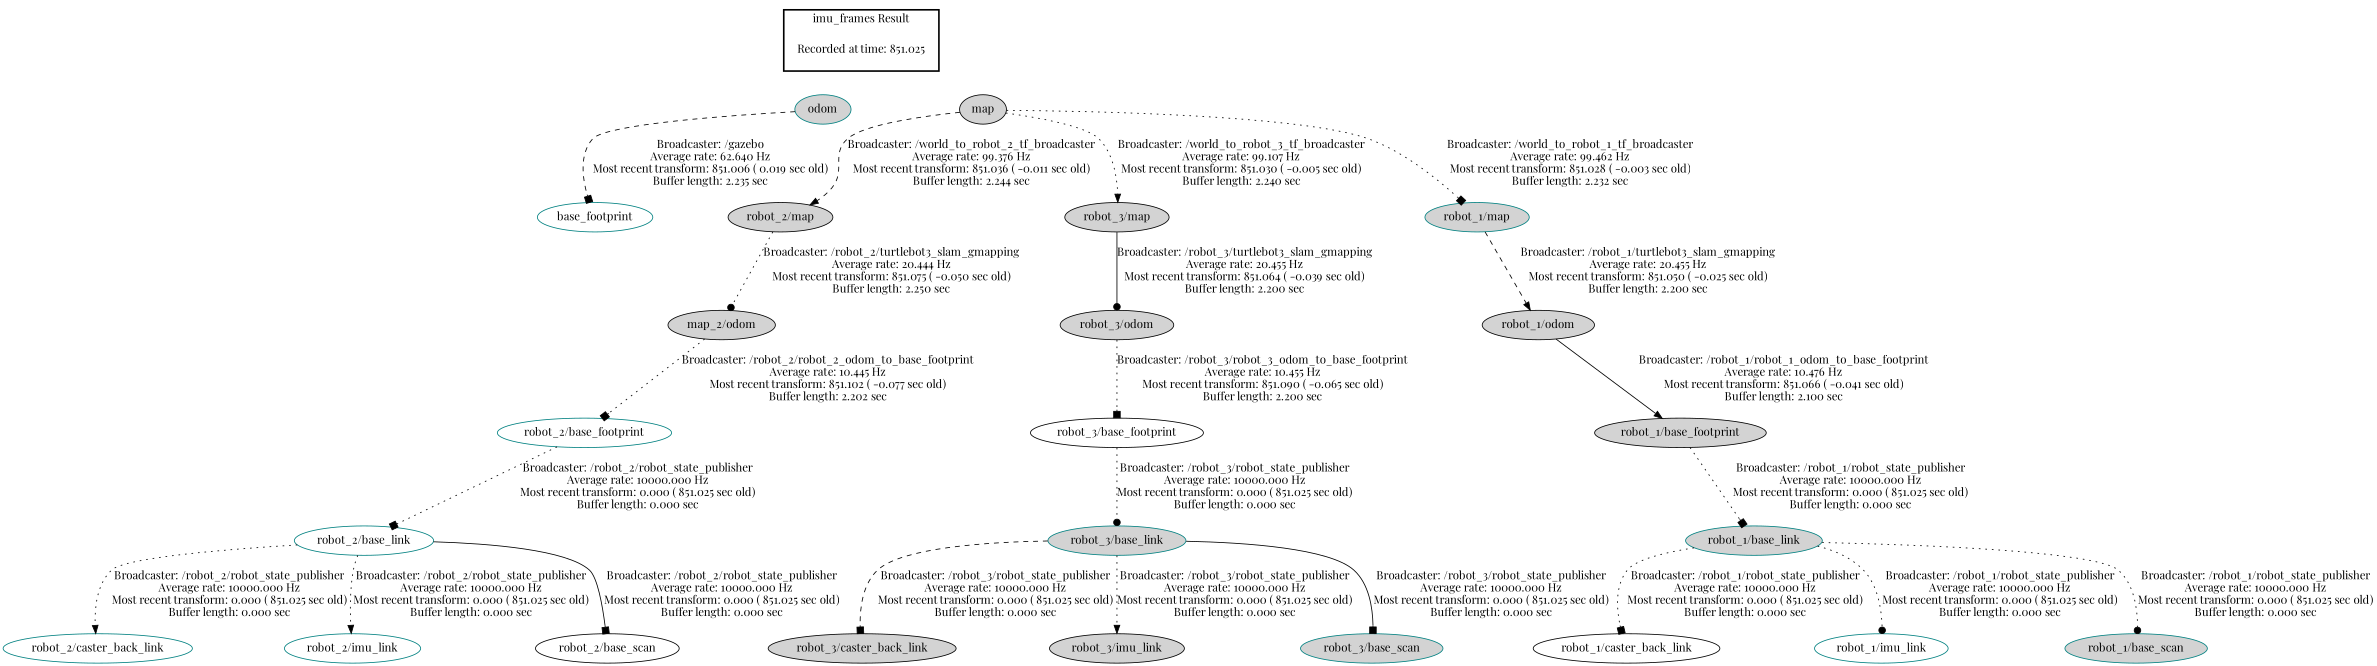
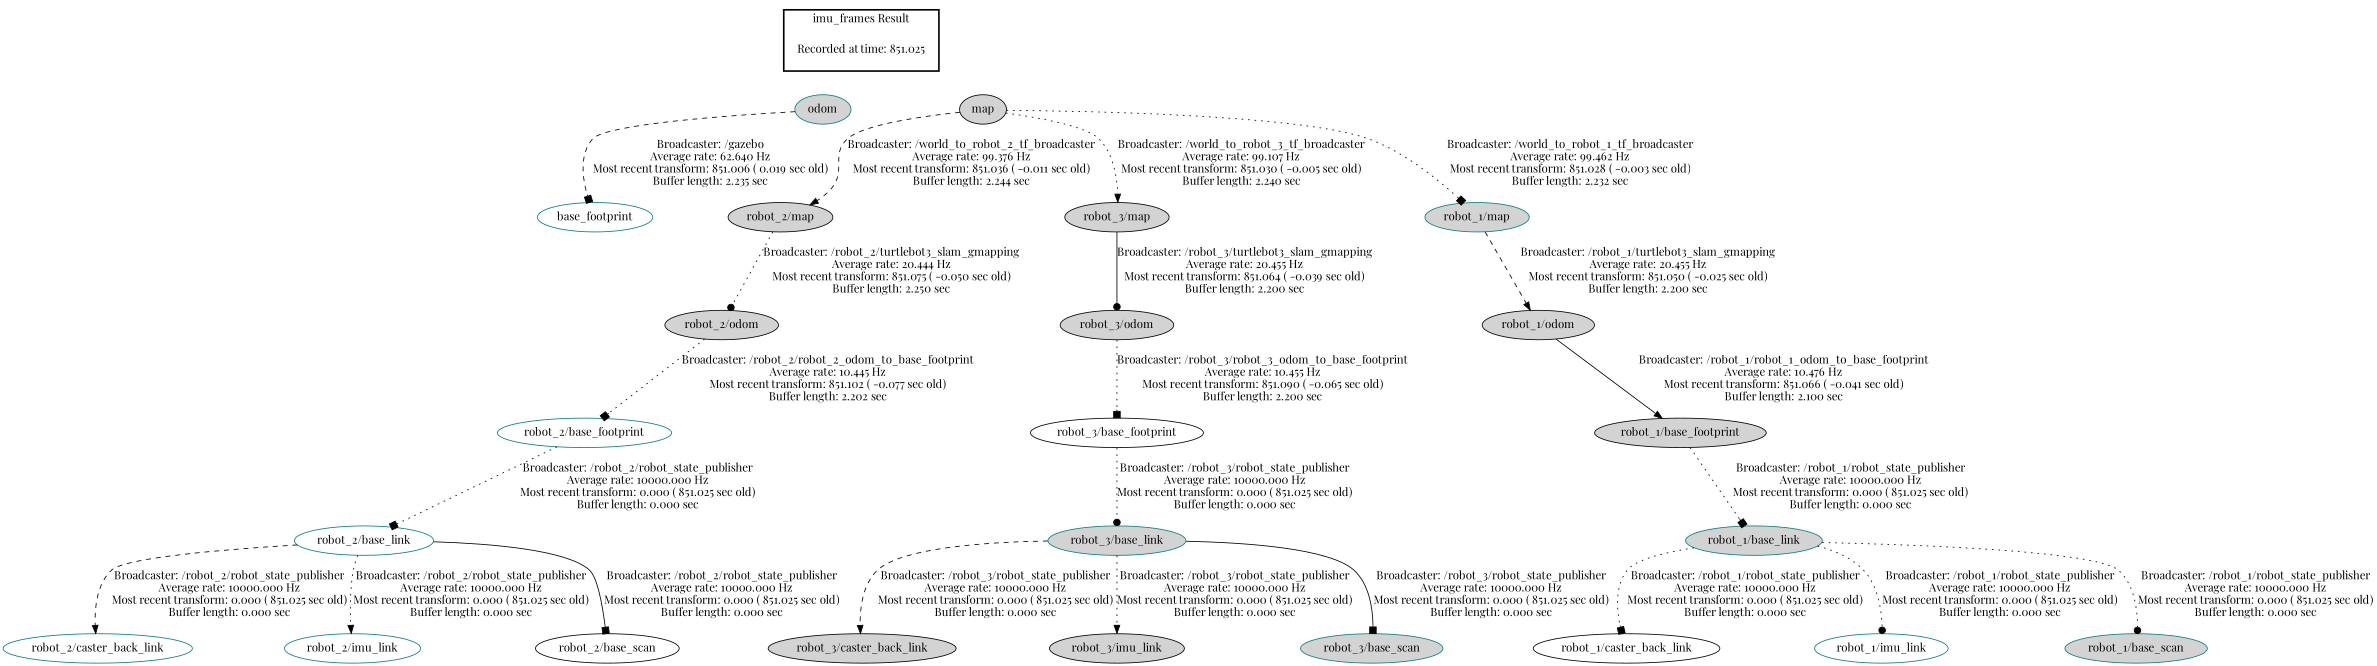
(722, 325) -> (722, 325)
(931, 550) -> (931, 550)
(174, 556) -> (174, 556)
